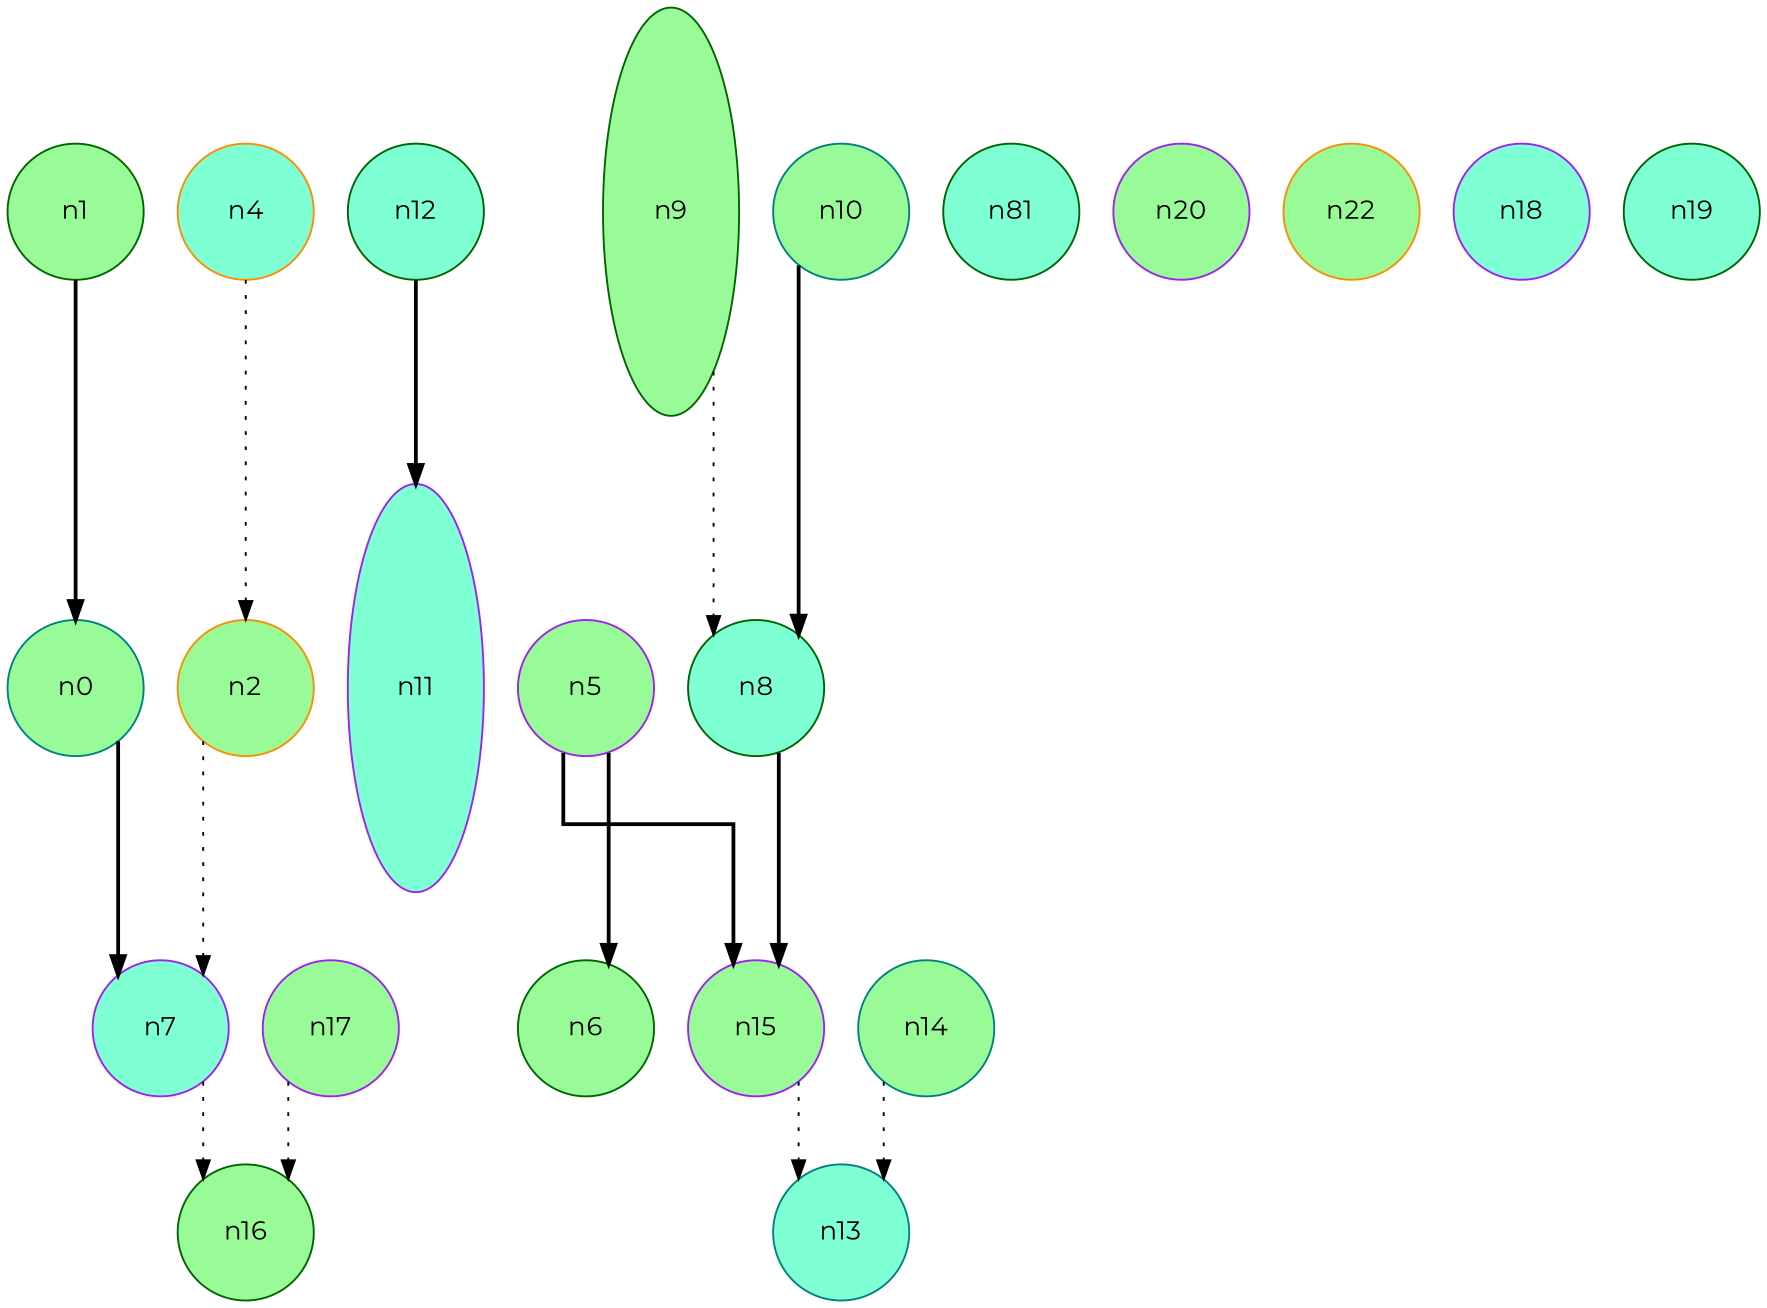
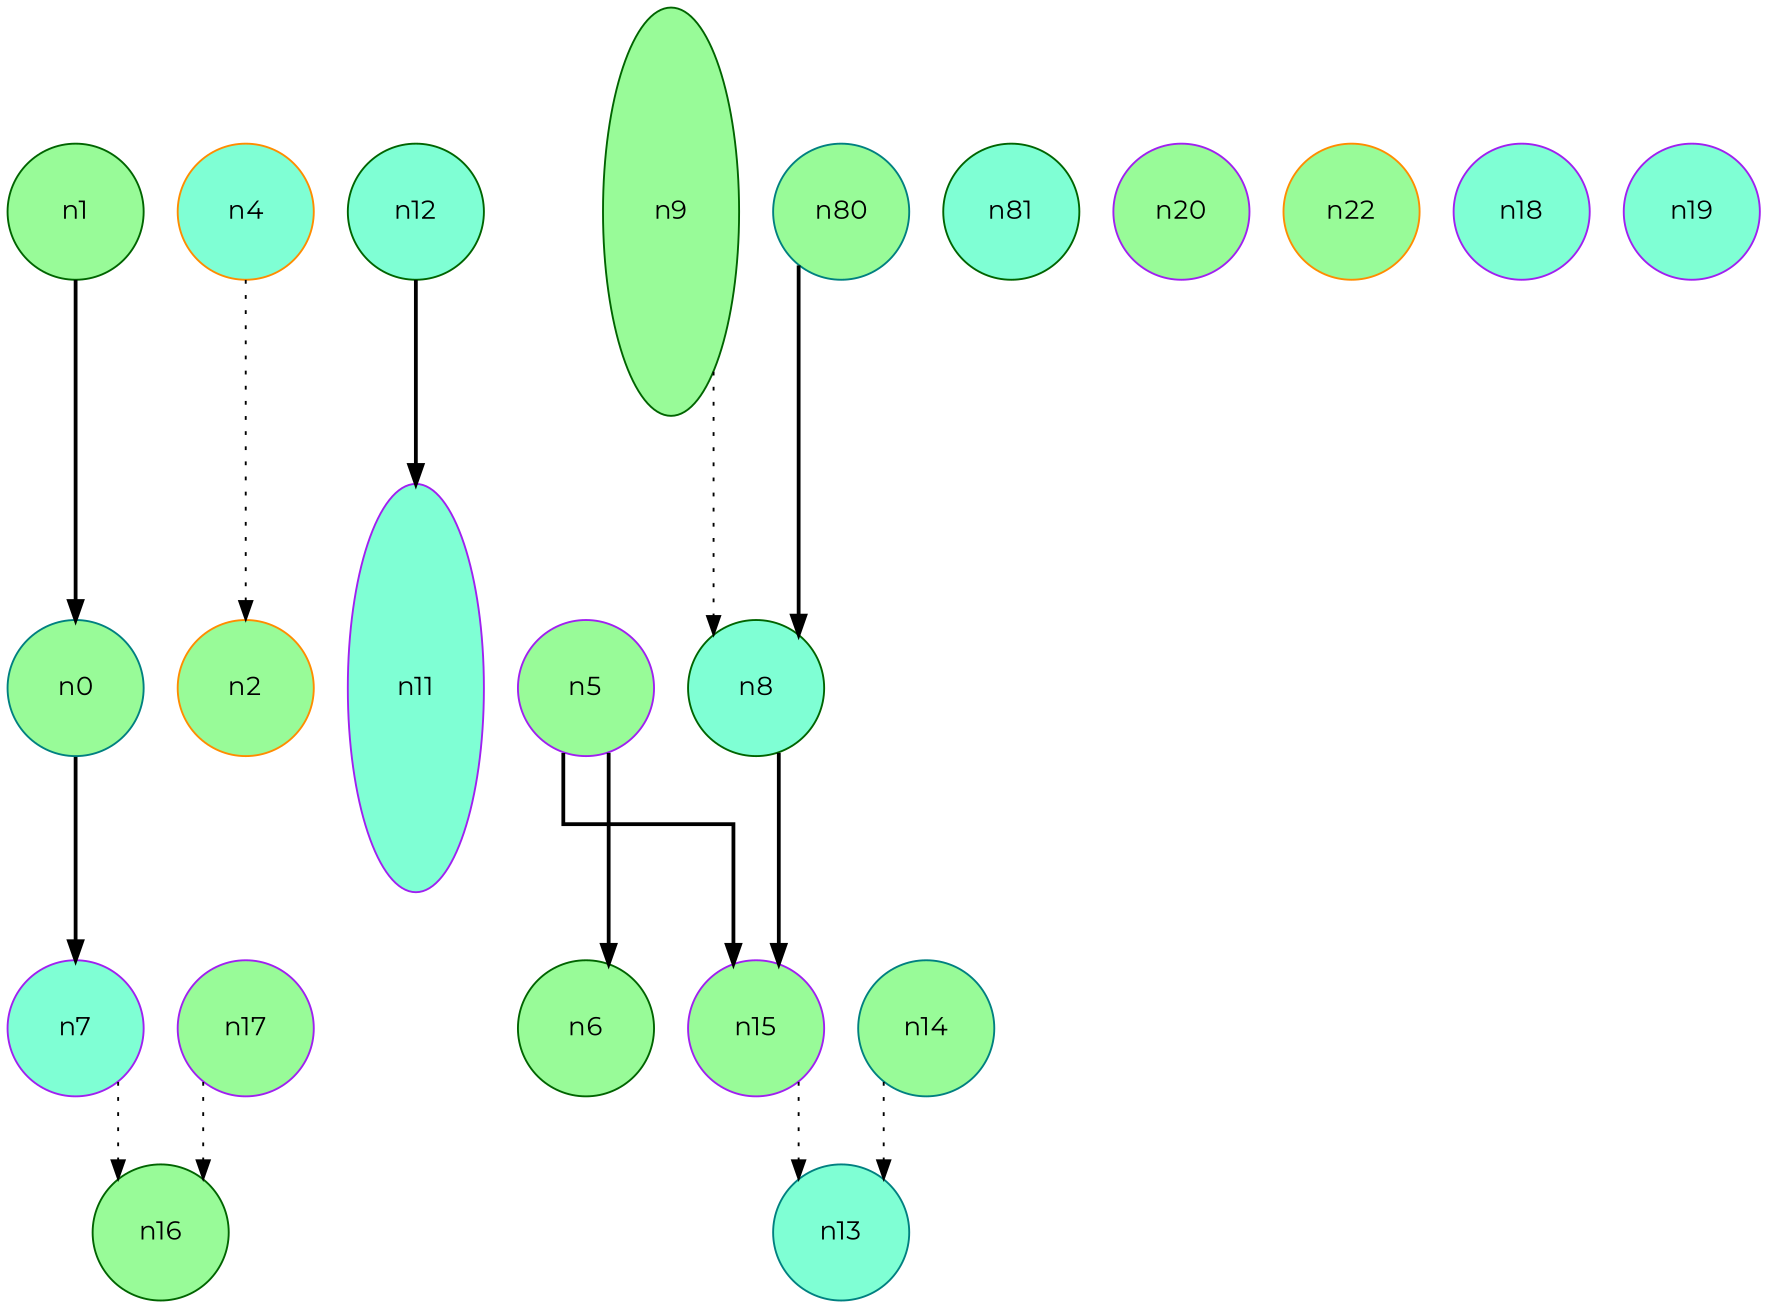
(841, 212) -> (841, 212)
(1692, 212) -> (1692, 212)
(203, 849) -> none
